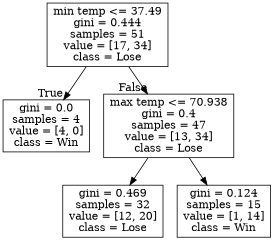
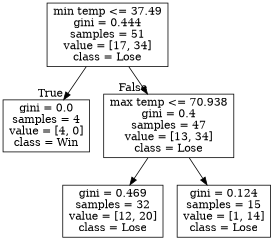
(224, 211) -> (224, 211)
